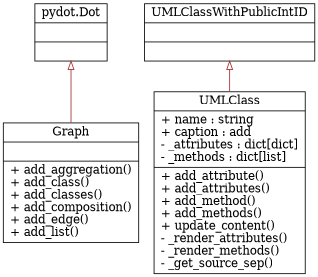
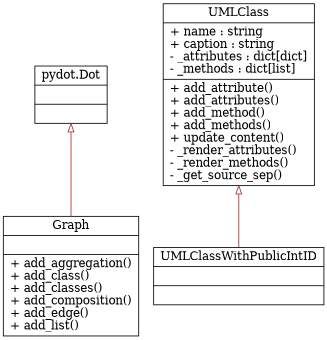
(230, 81) -> (239, 221)
(206, 132) -> (222, 44)
